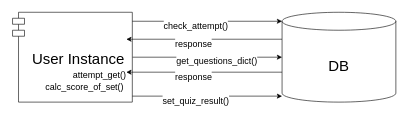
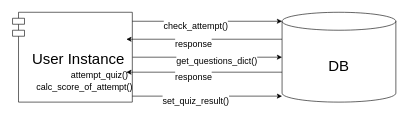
(100, 72) -> (100, 72)
(85, 84) -> (85, 84)
